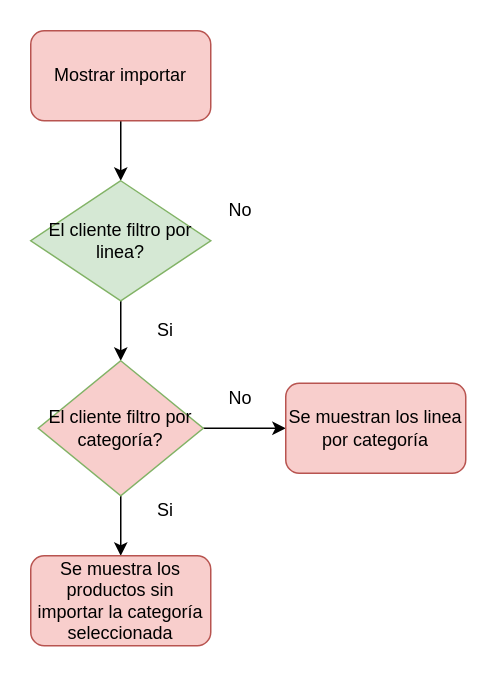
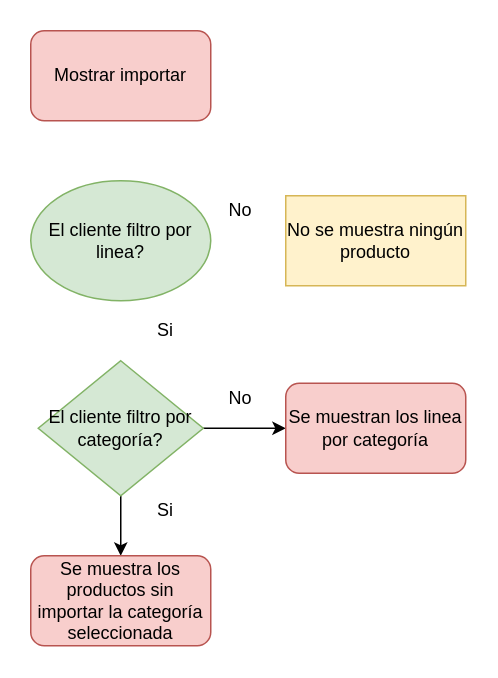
(121, 146) -> none
(121, 241) -> (121, 241)
none -> (376, 241)
(121, 326) -> none
(121, 428) -> (121, 428)
